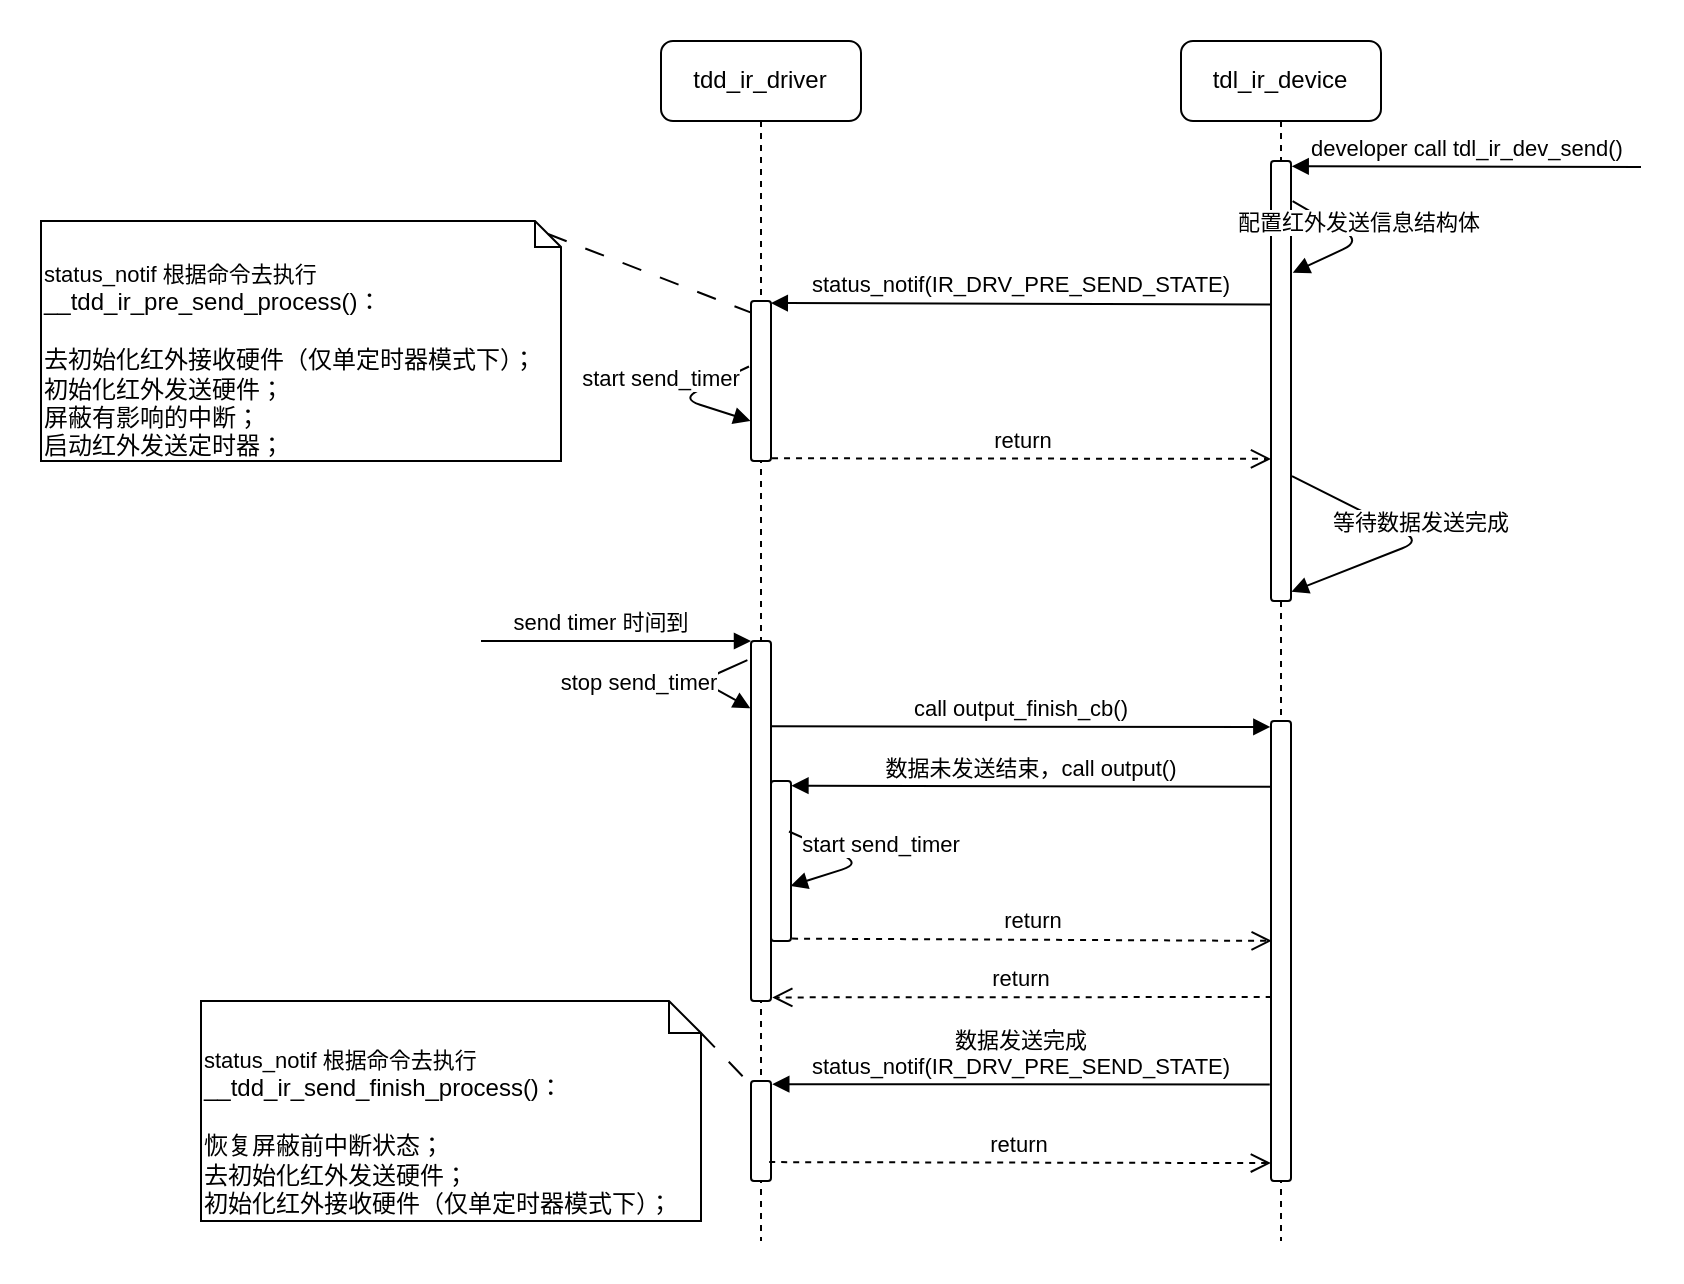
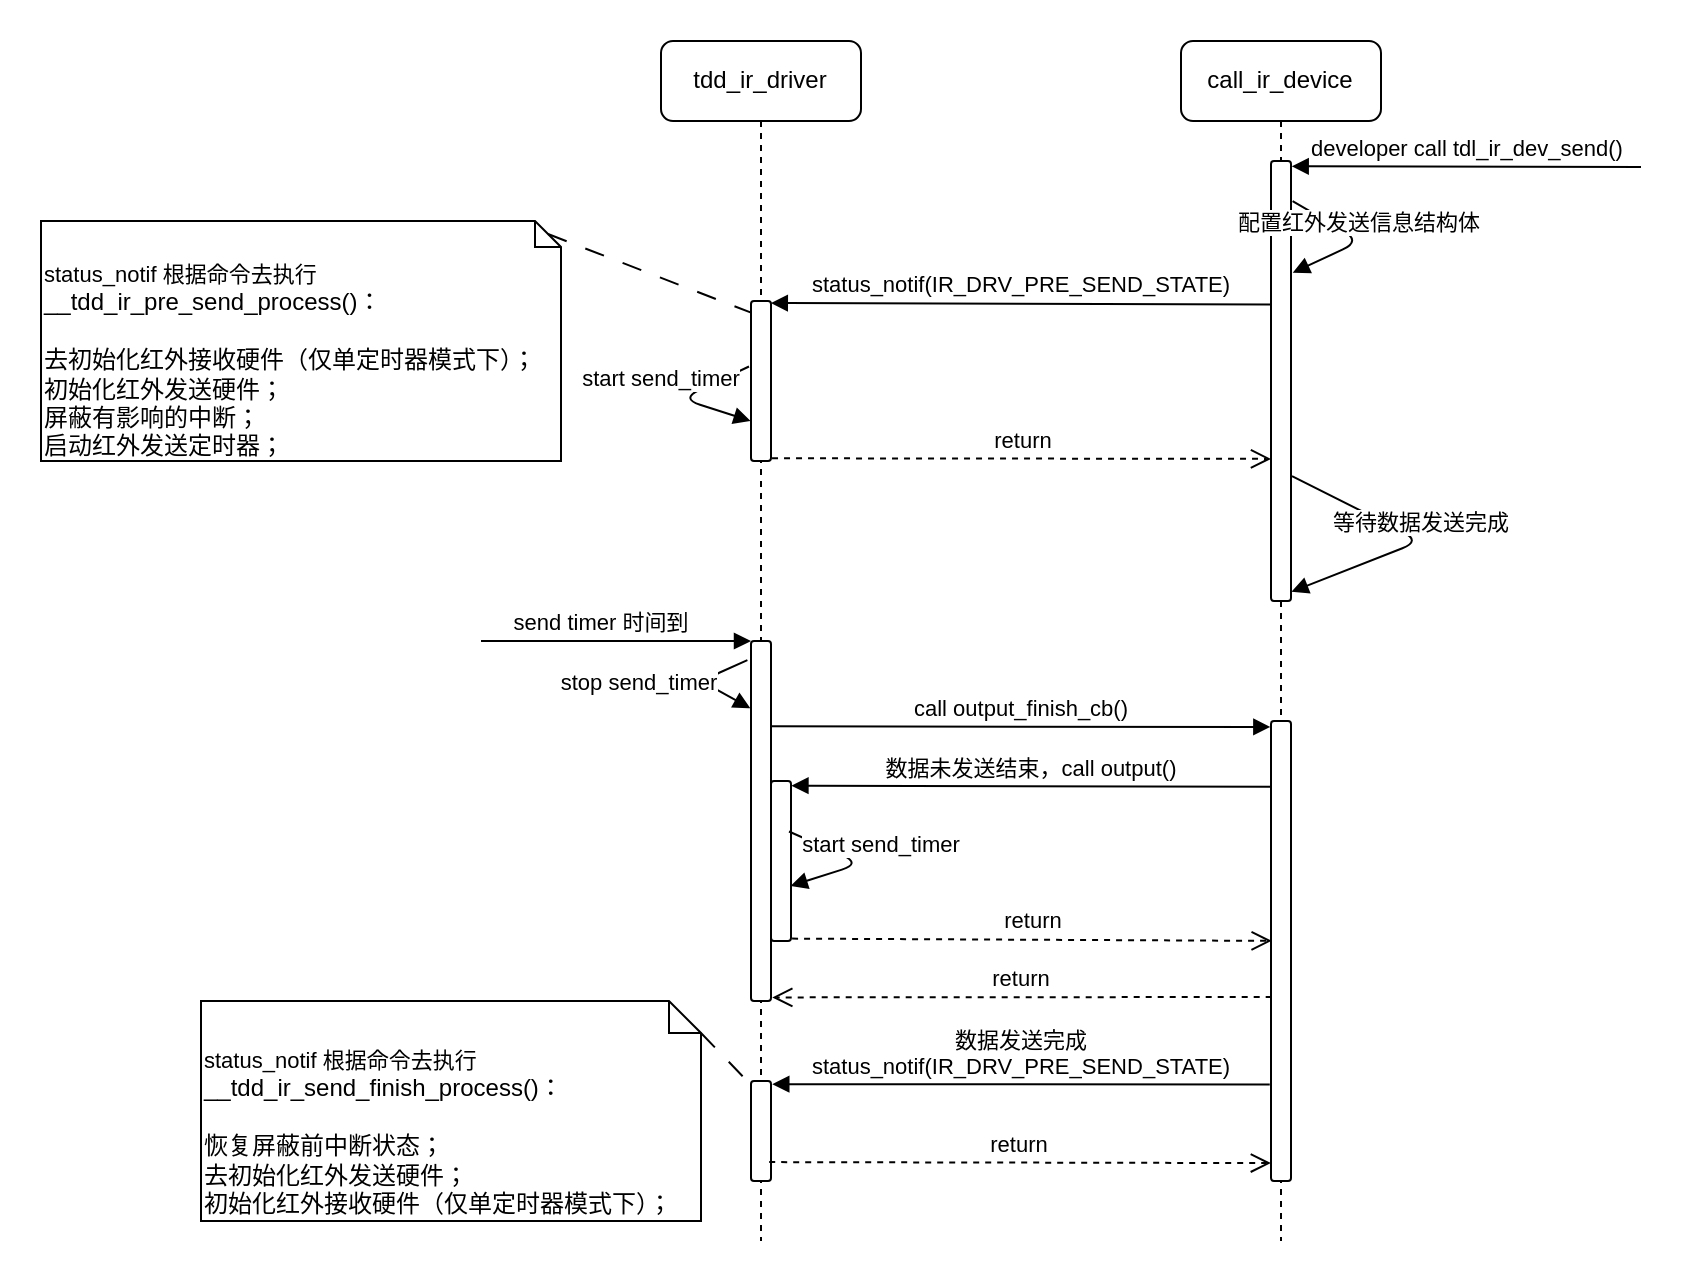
(1281, 81) -> (1281, 81)
